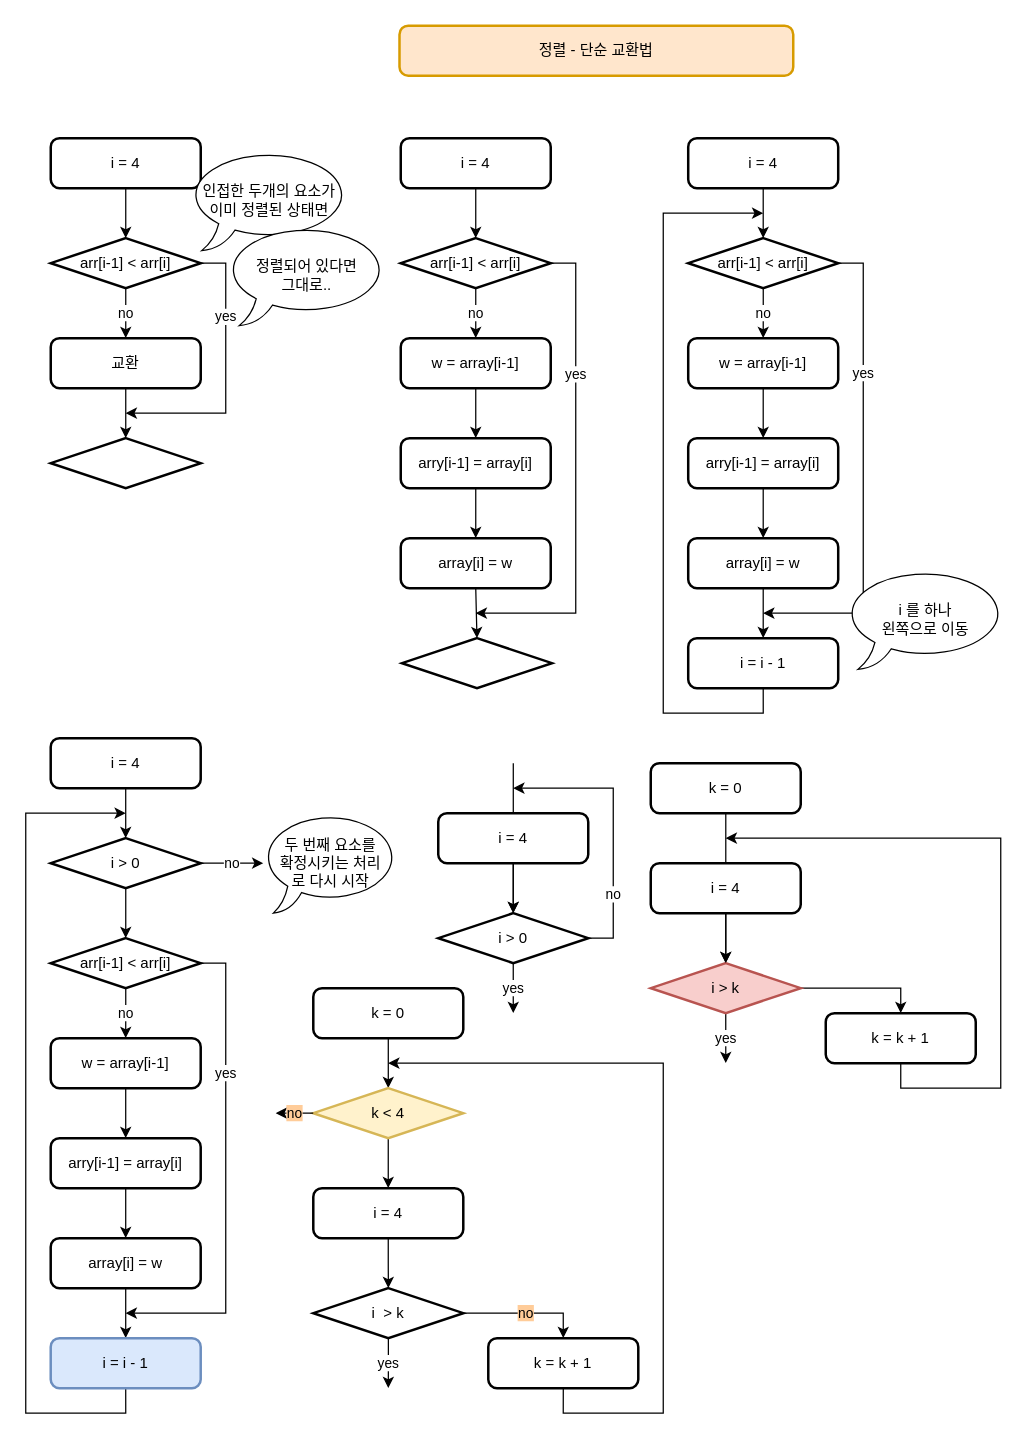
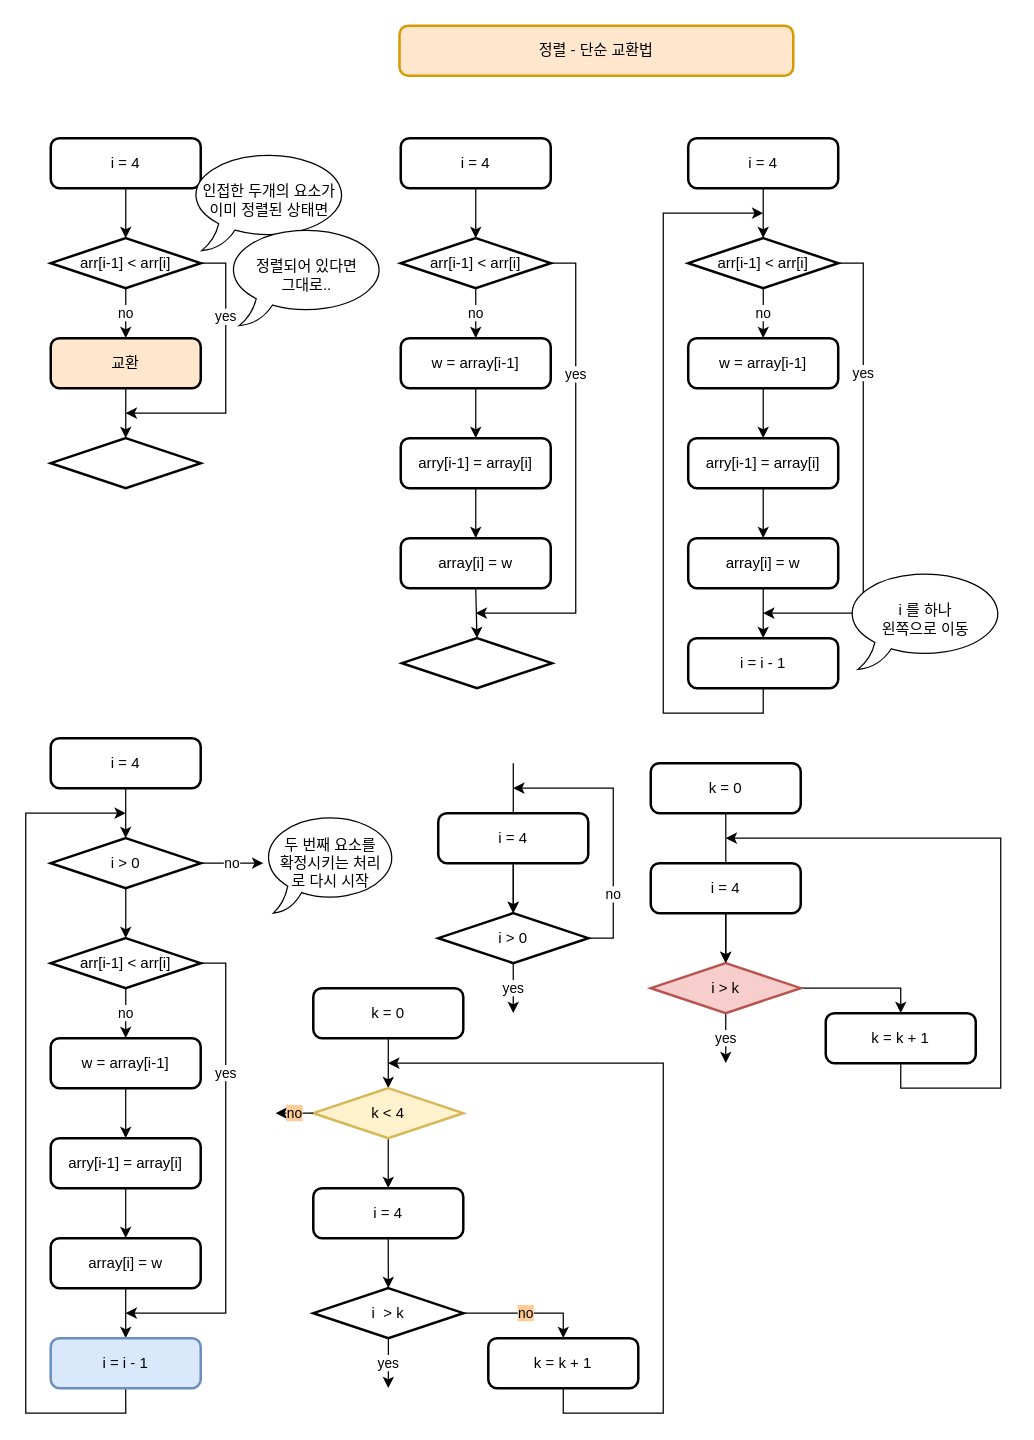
(126, 363) -> (126, 363)
